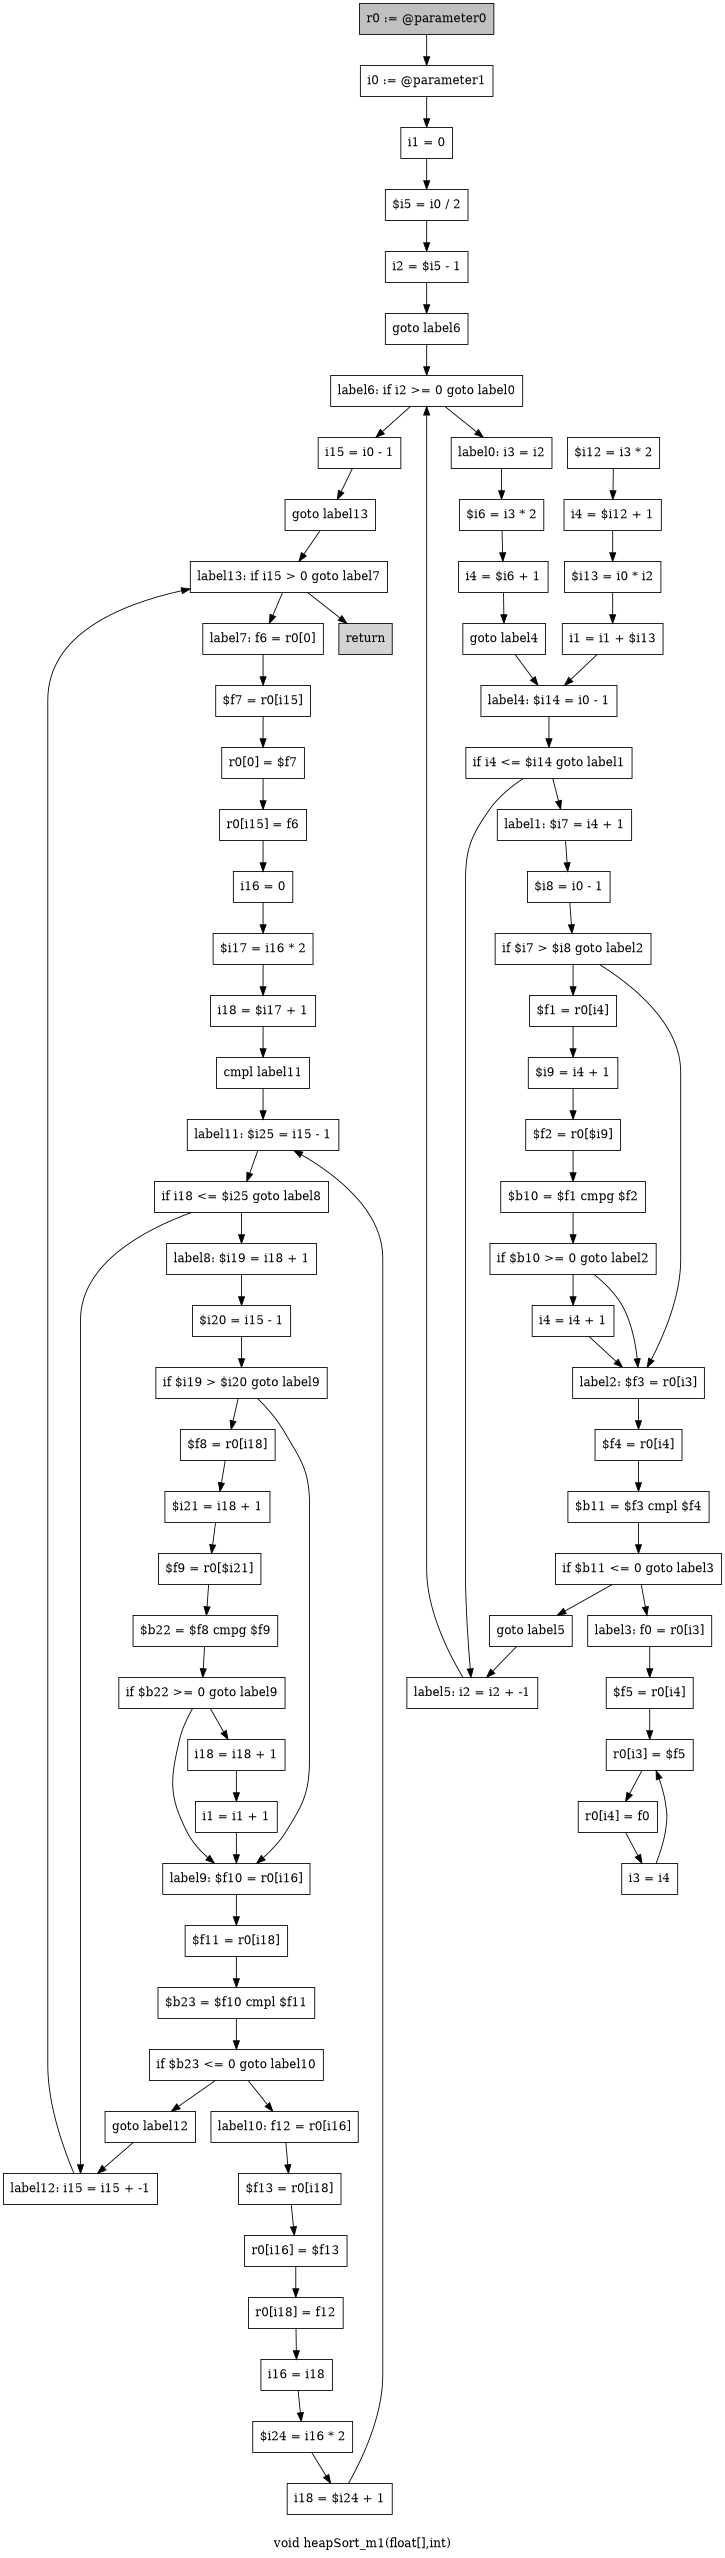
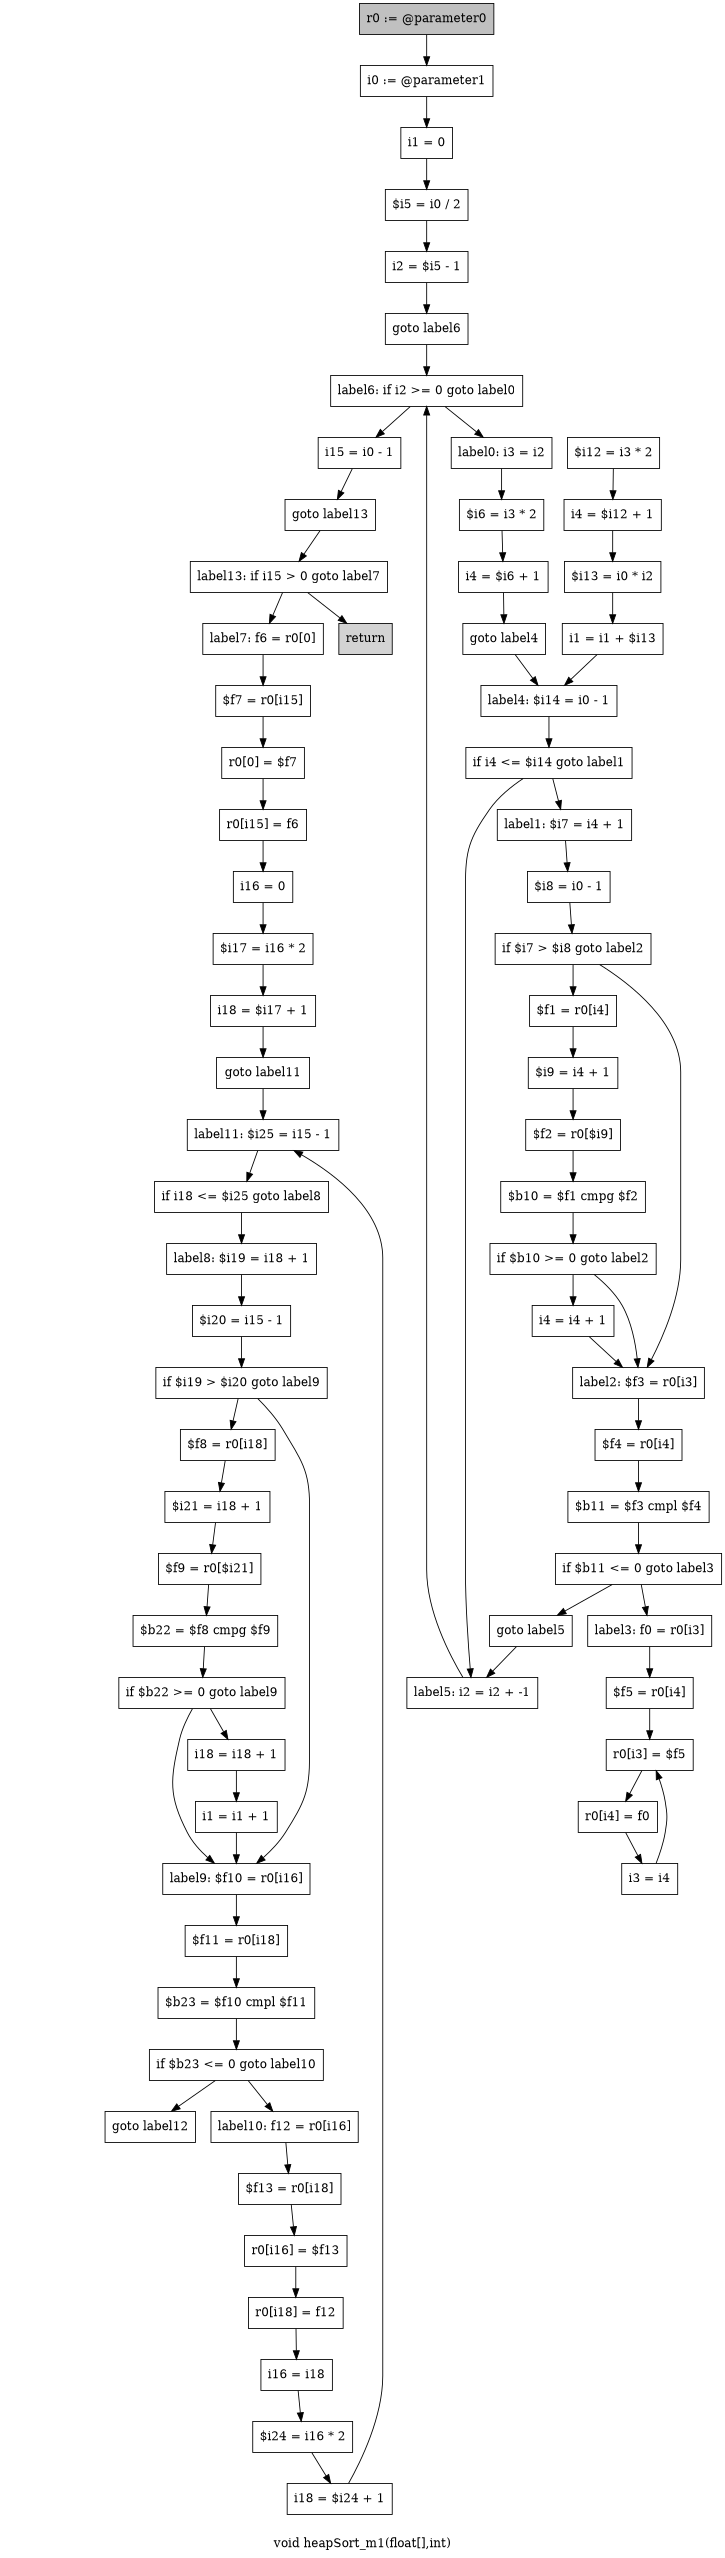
(263, 1073) -> (263, 1073)
(81, 2189) -> none
